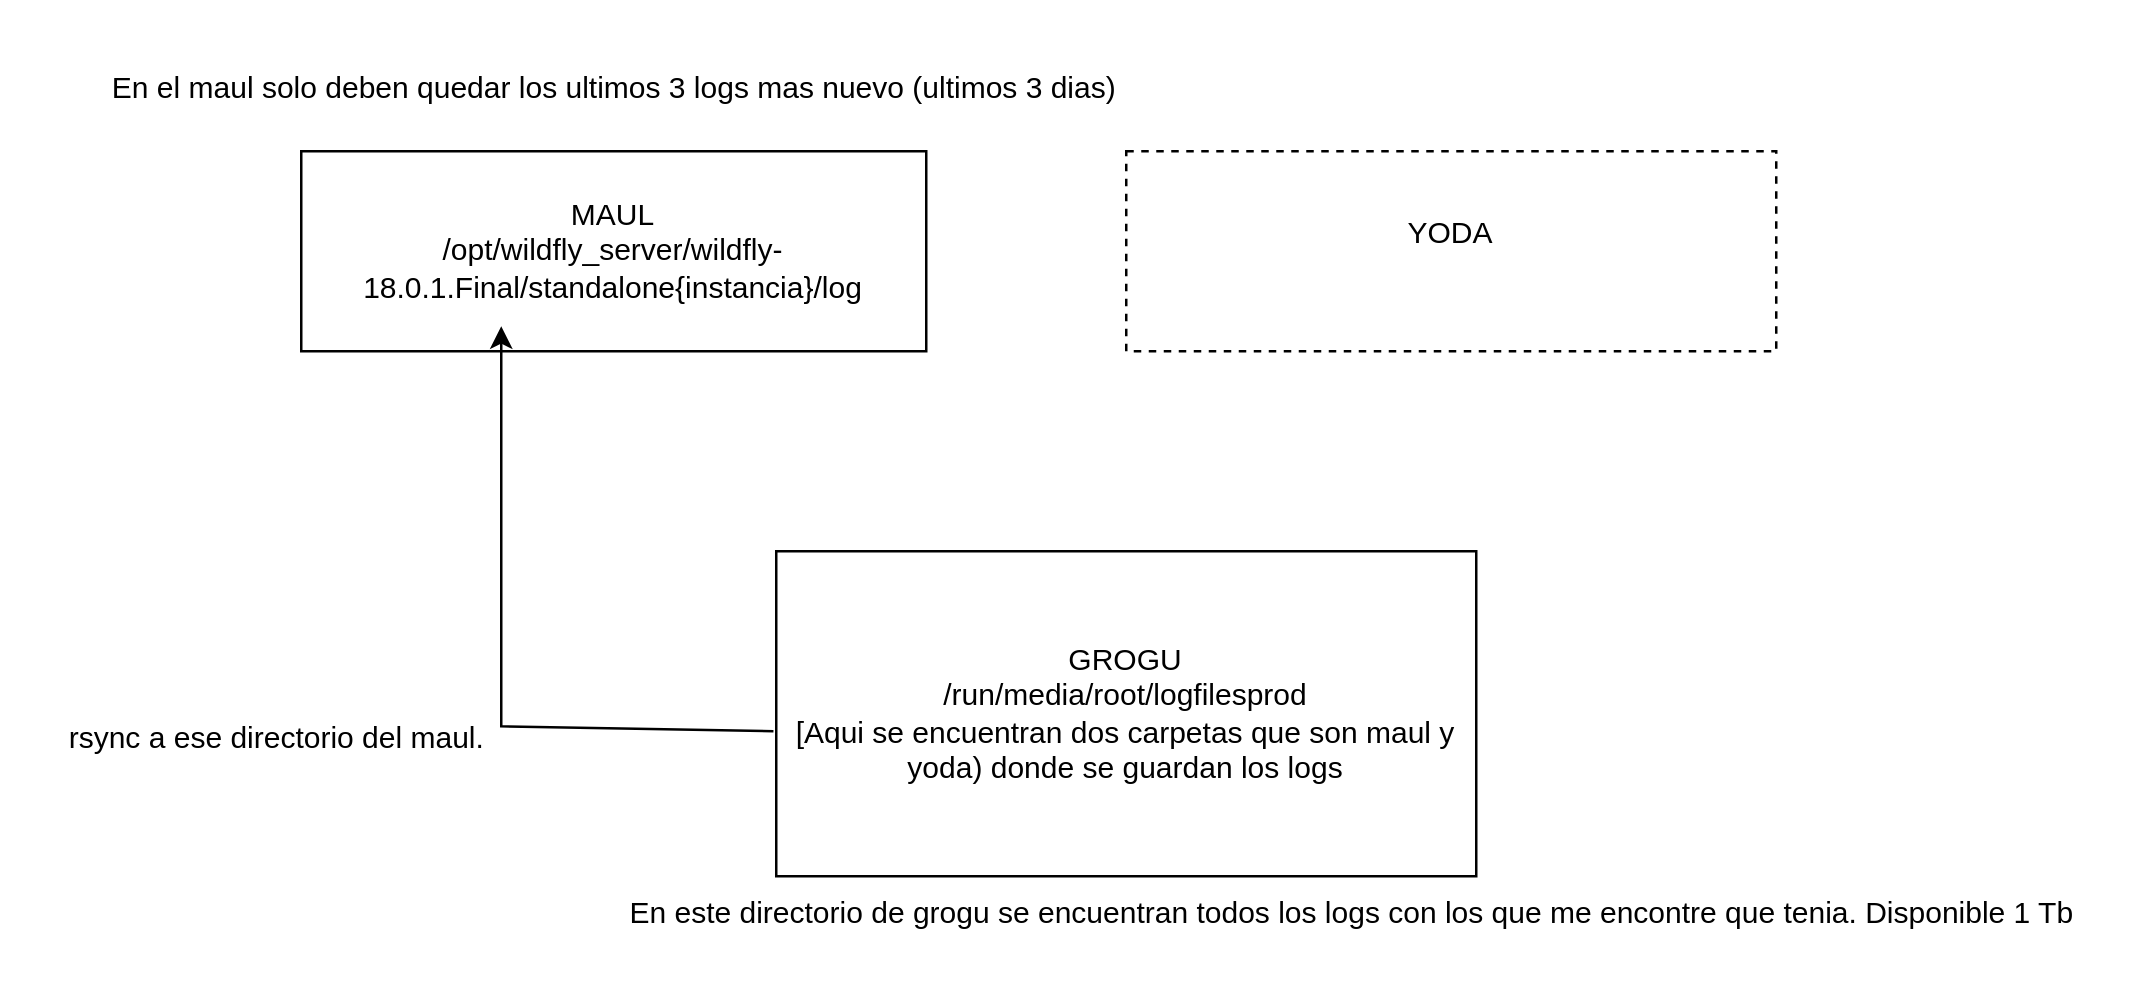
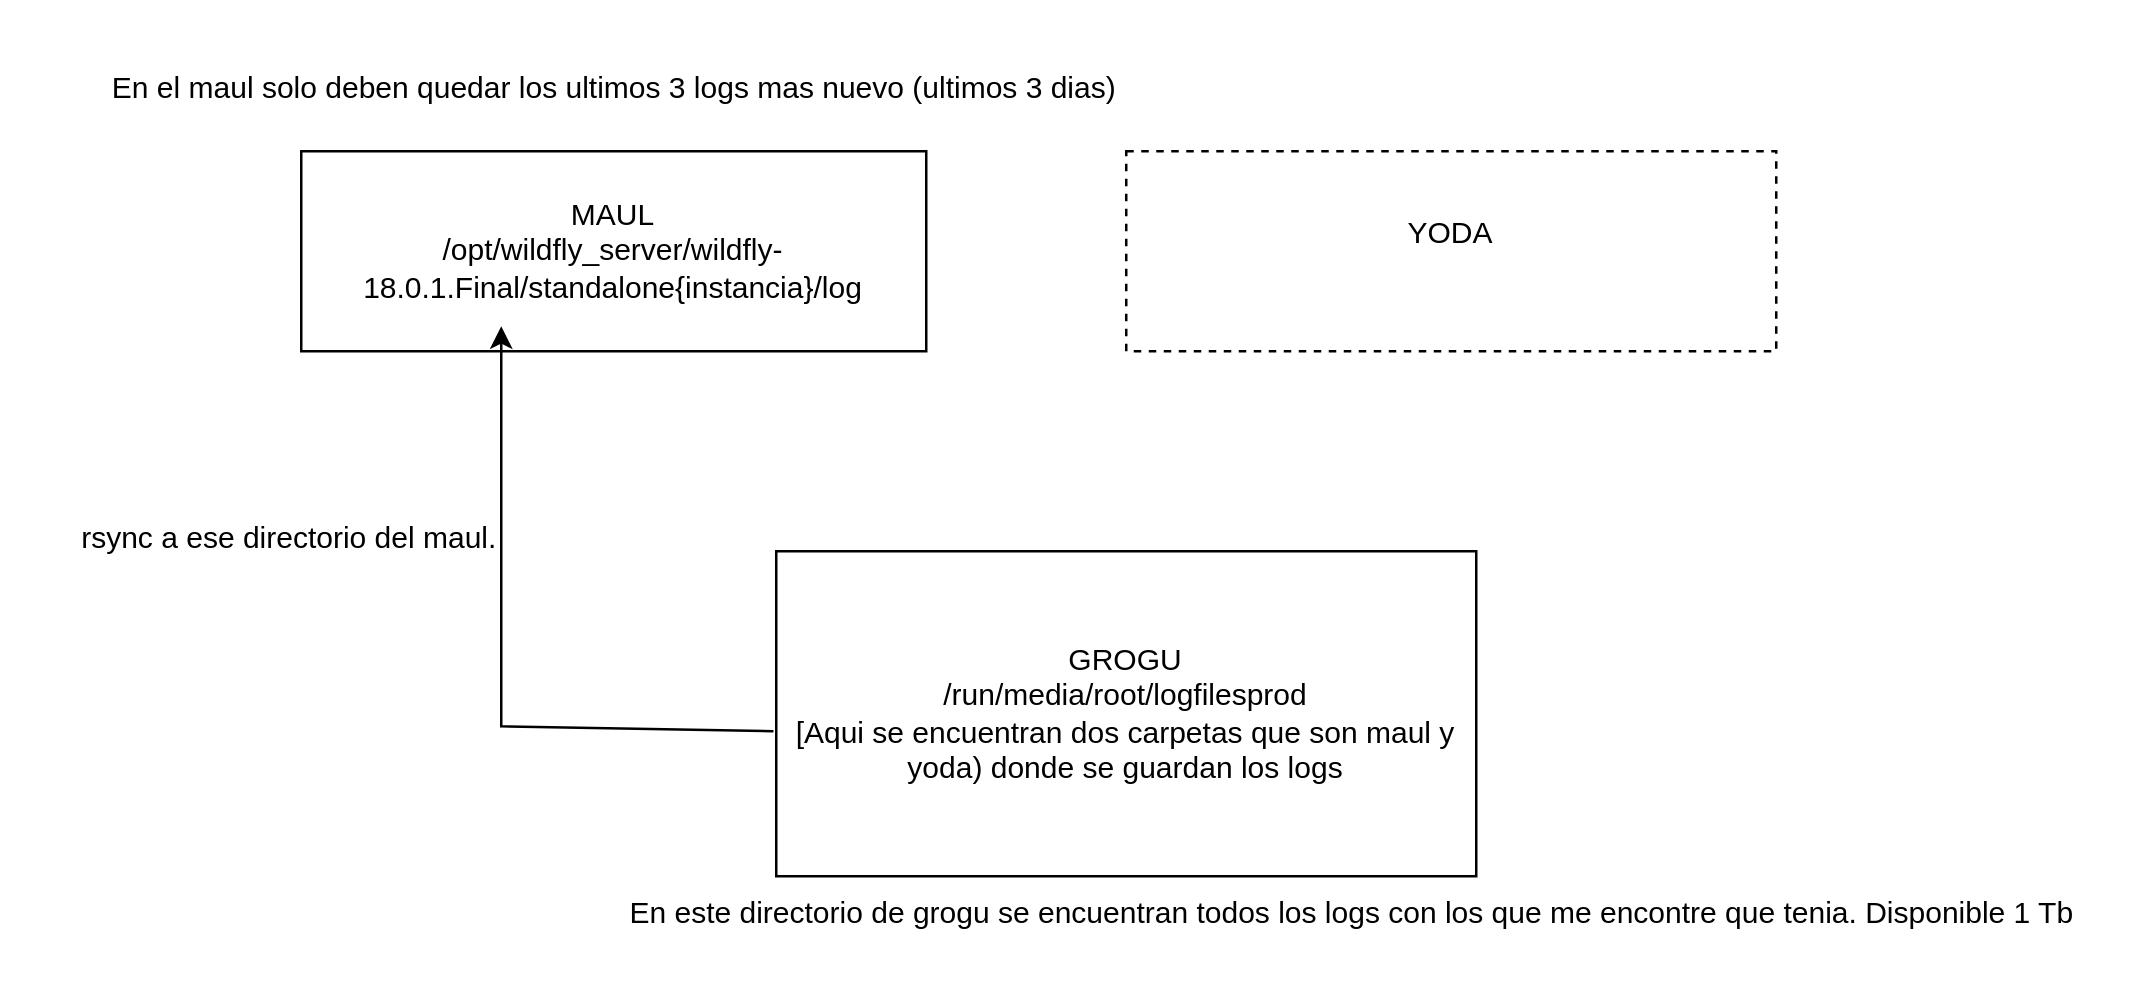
(276, 739) -> (289, 539)
